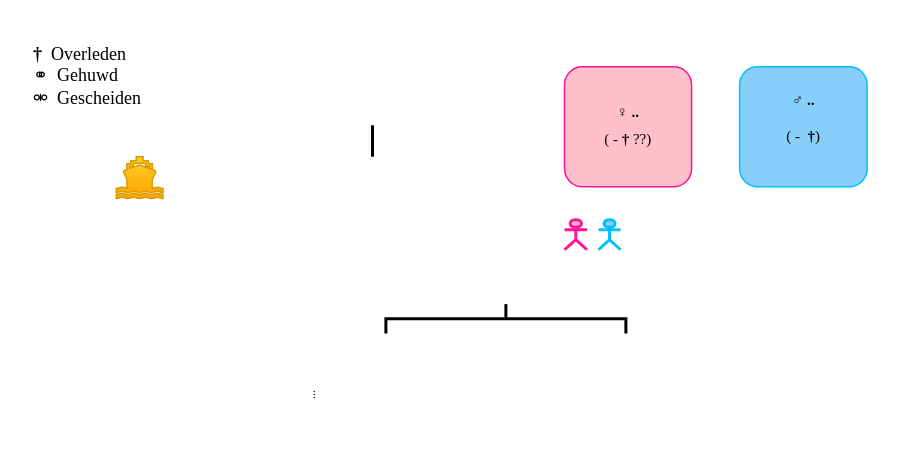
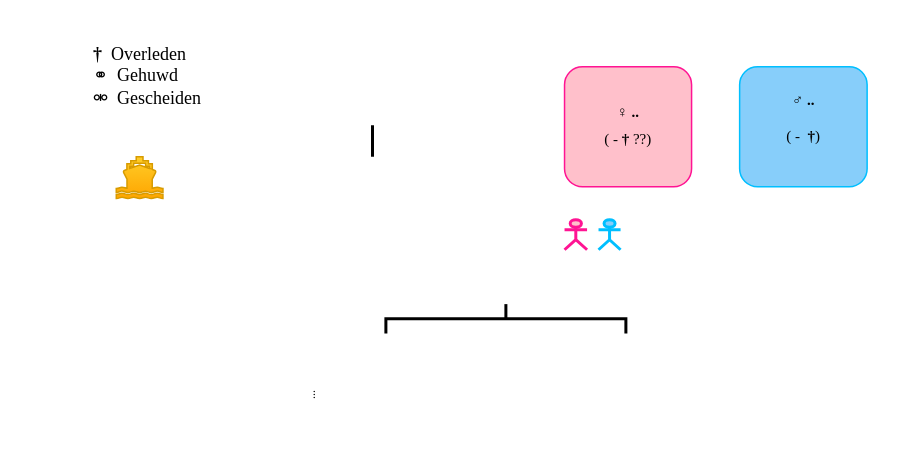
(114, 76) -> (174, 76)
